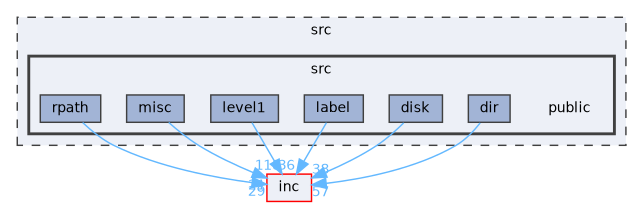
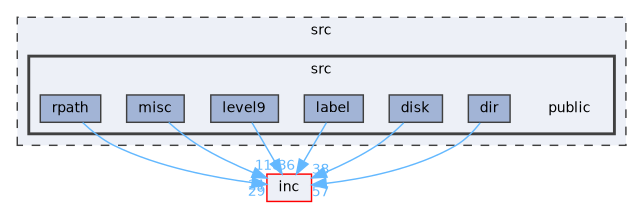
(245, 109) -> (245, 109)
